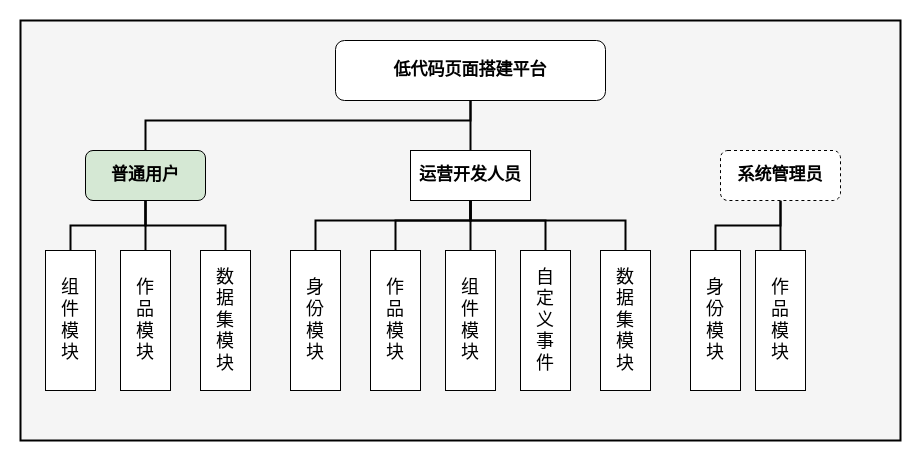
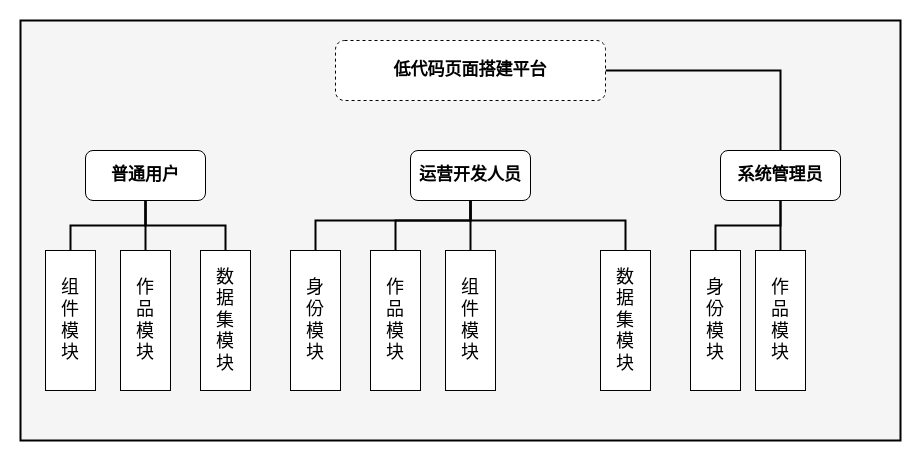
(471, 71) -> (471, 71)
(293, 121) -> none
(471, 136) -> (733, 71)
(146, 176) -> (146, 176)
(471, 176) -> (471, 176)
(781, 176) -> (781, 176)
(546, 236) -> none
(546, 321) -> none
